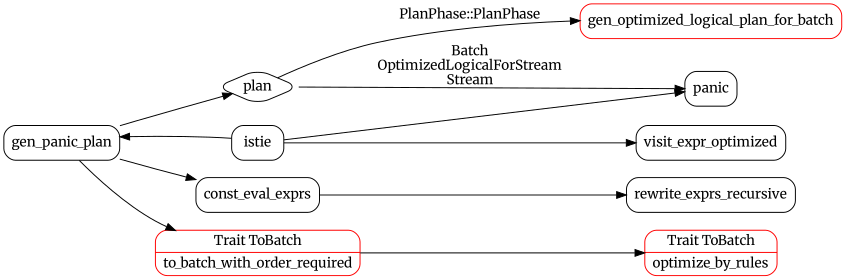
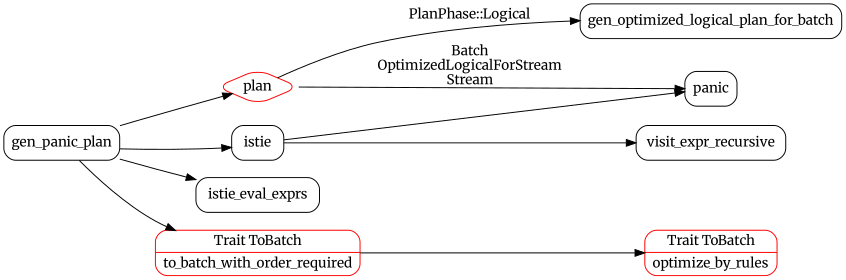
(470, 15) -> (470, 15)
(711, 21) -> (711, 21)
(258, 87) -> (258, 87)
(181, 136) -> (171, 149)
(711, 143) -> (711, 143)
(258, 195) -> (258, 195)
(711, 195) -> none
